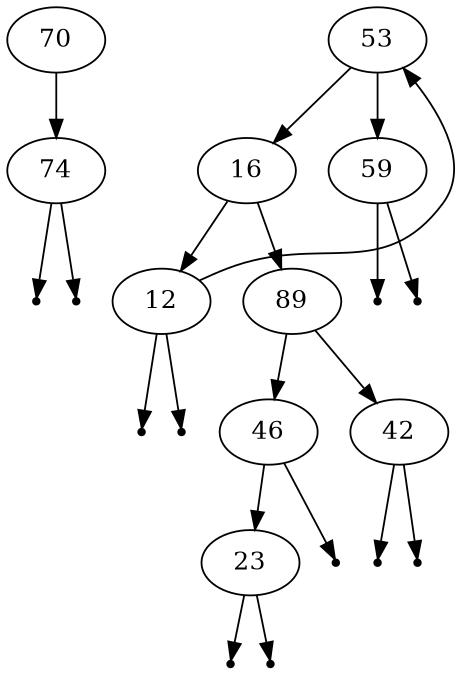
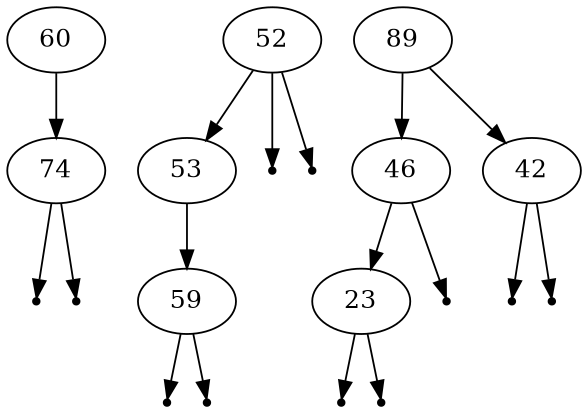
(56, 40) -> (56, 40)
(247, 171) -> none
(162, 301) -> (272, 40)
